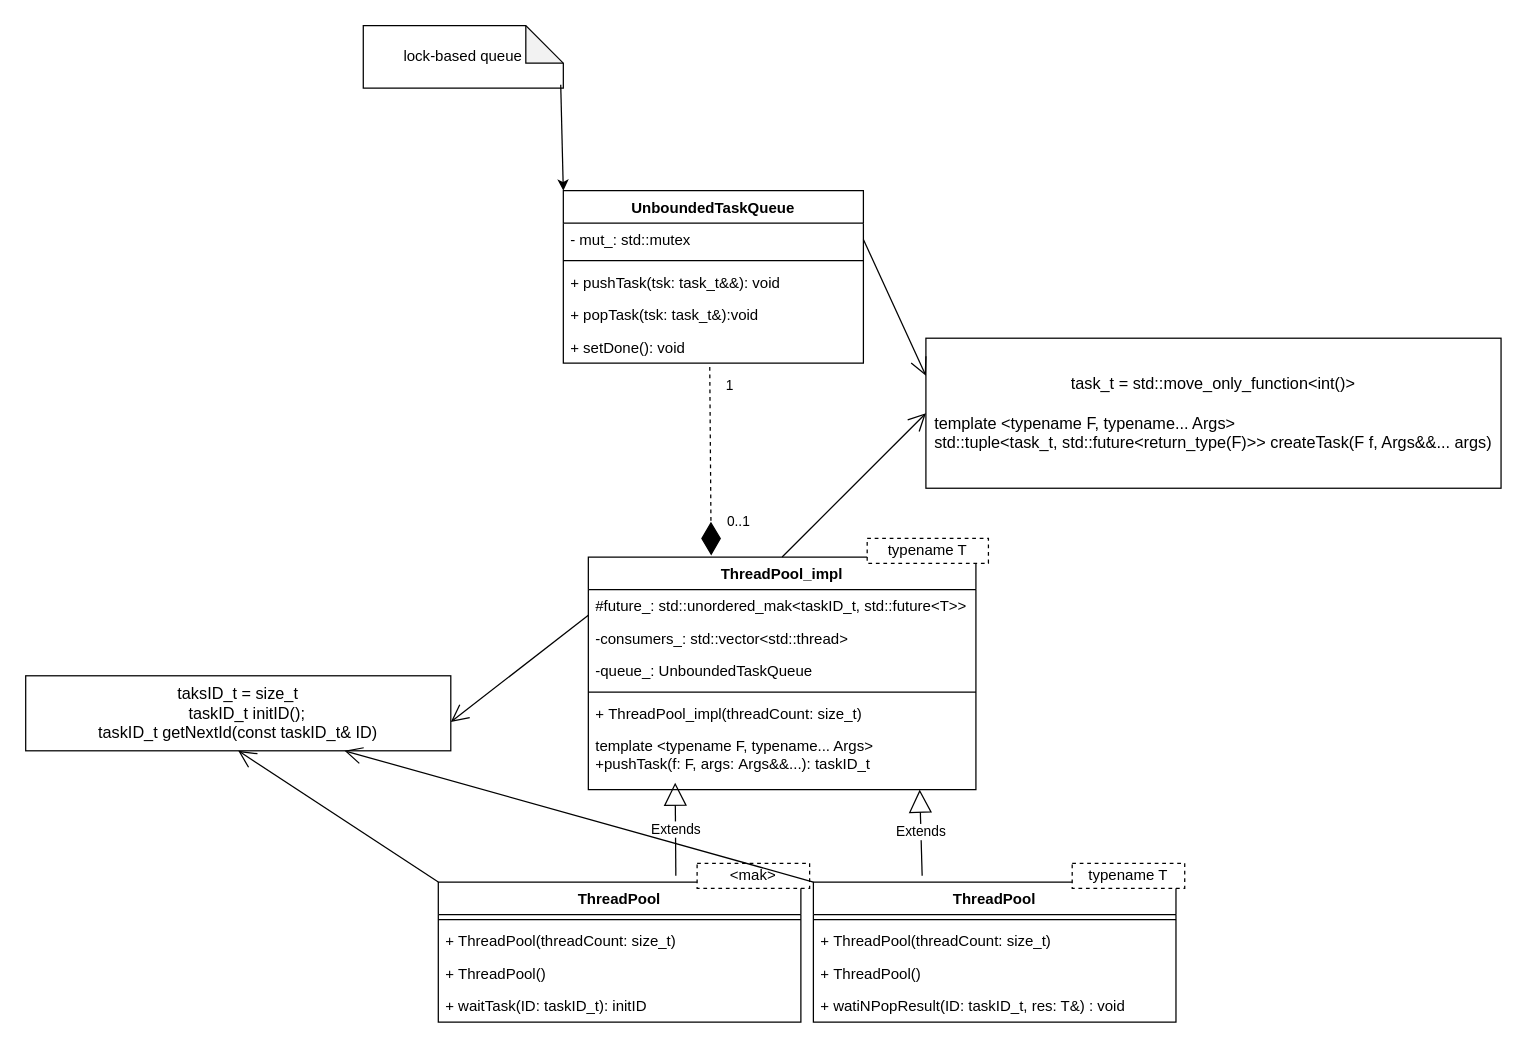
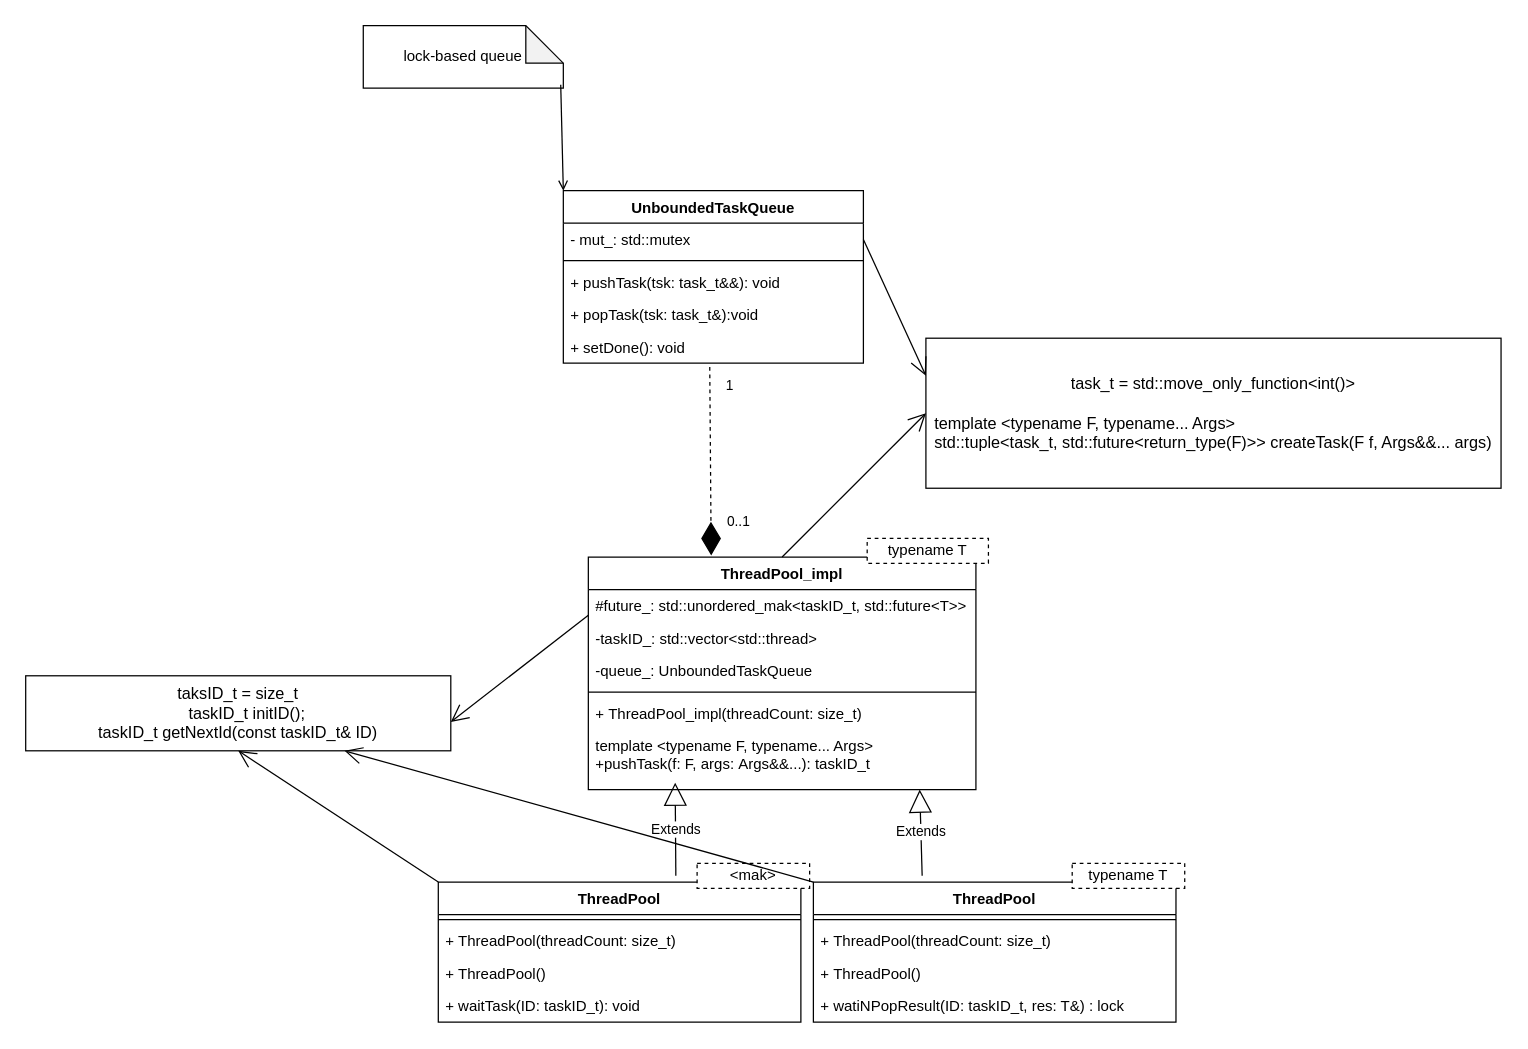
(563, 181) -> (563, 183)
(739, 640) -> (727, 640)
(564, 1007) -> (558, 1007)
(988, 1007) -> (988, 1007)
